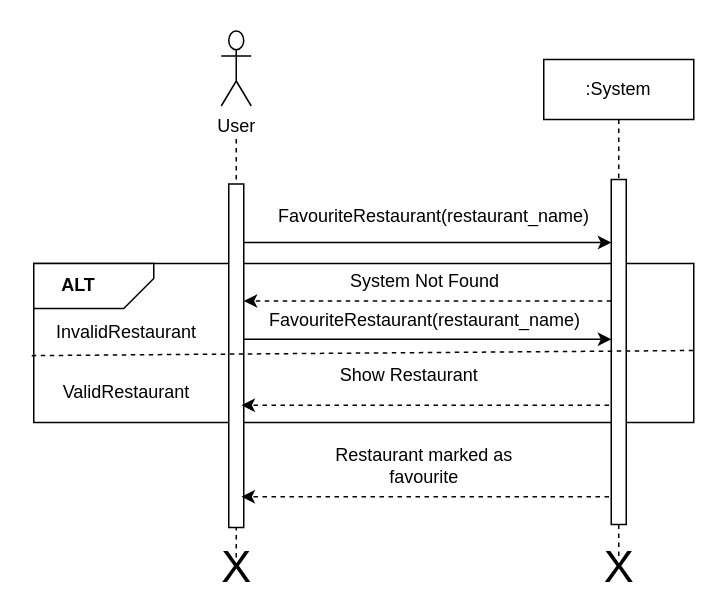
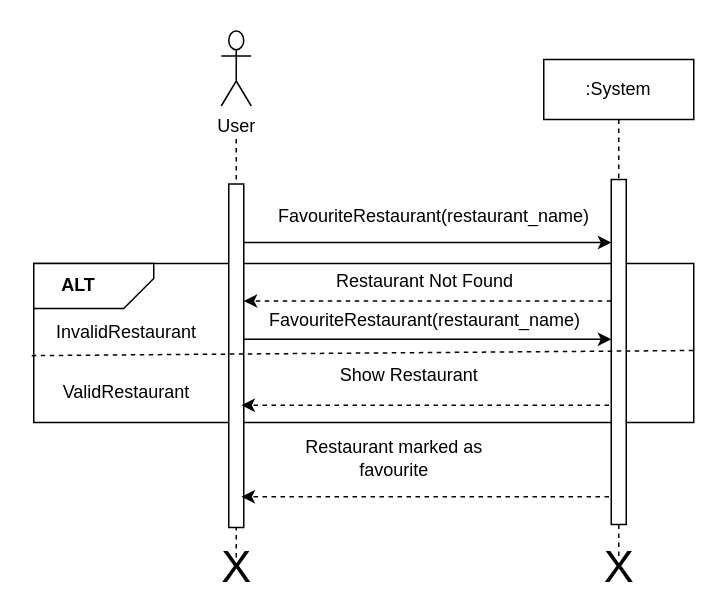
(425, 281) -> (425, 281)
(424, 466) -> (394, 458)
